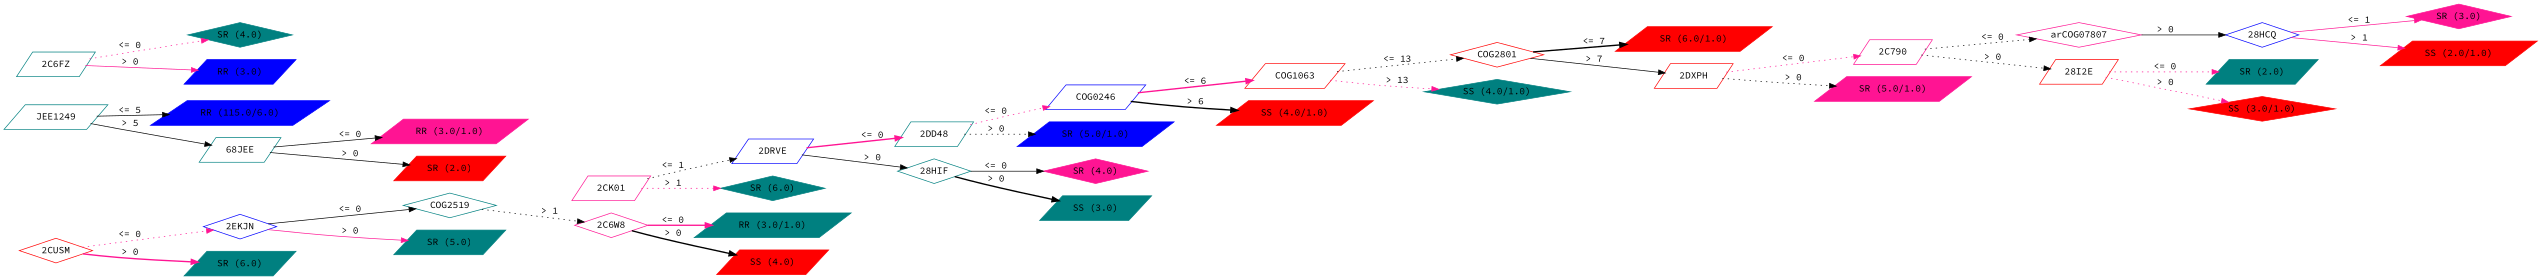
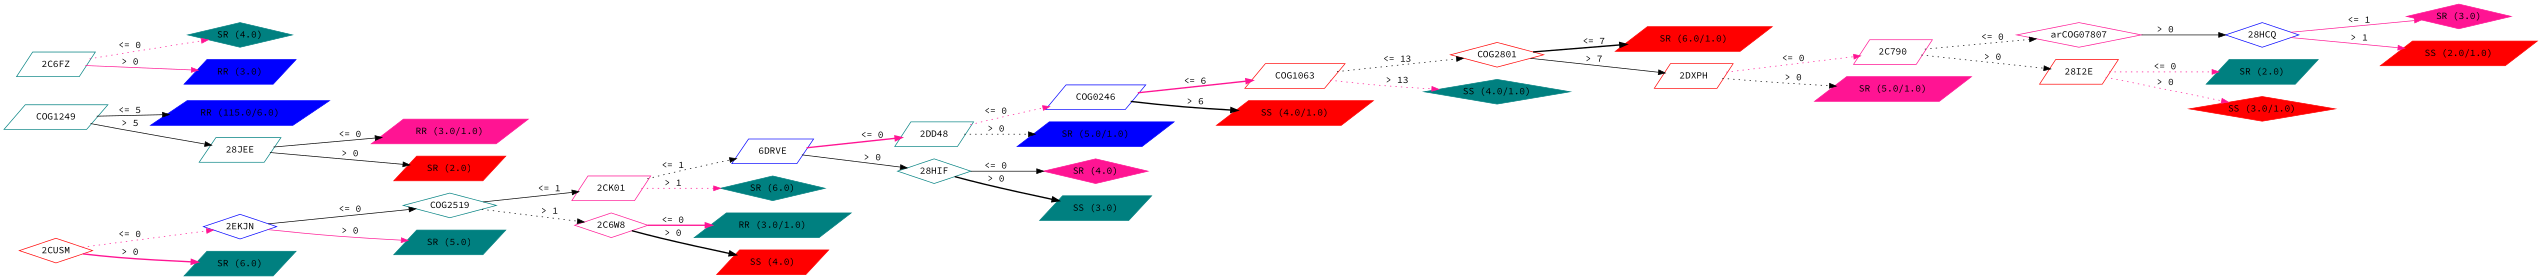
(56, 117) -> (56, 117)
(240, 150) -> (240, 150)
(773, 151) -> (773, 151)
none -> (528, 197)
